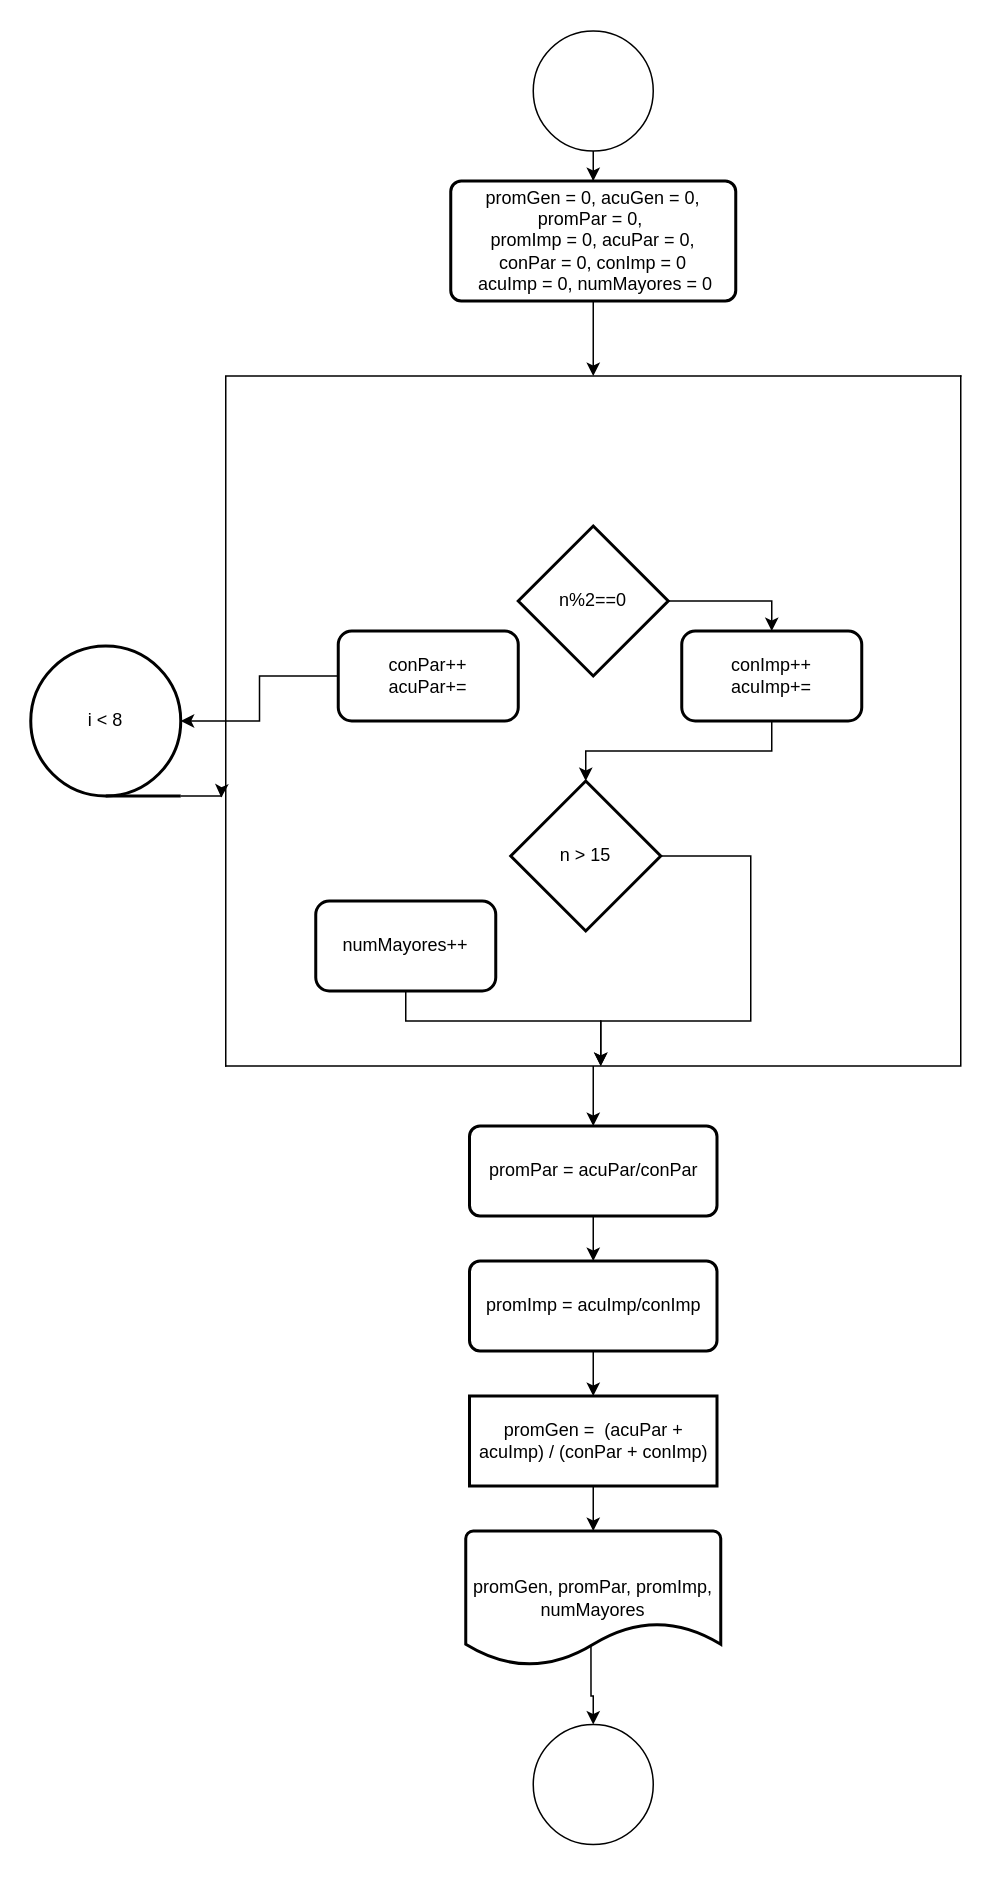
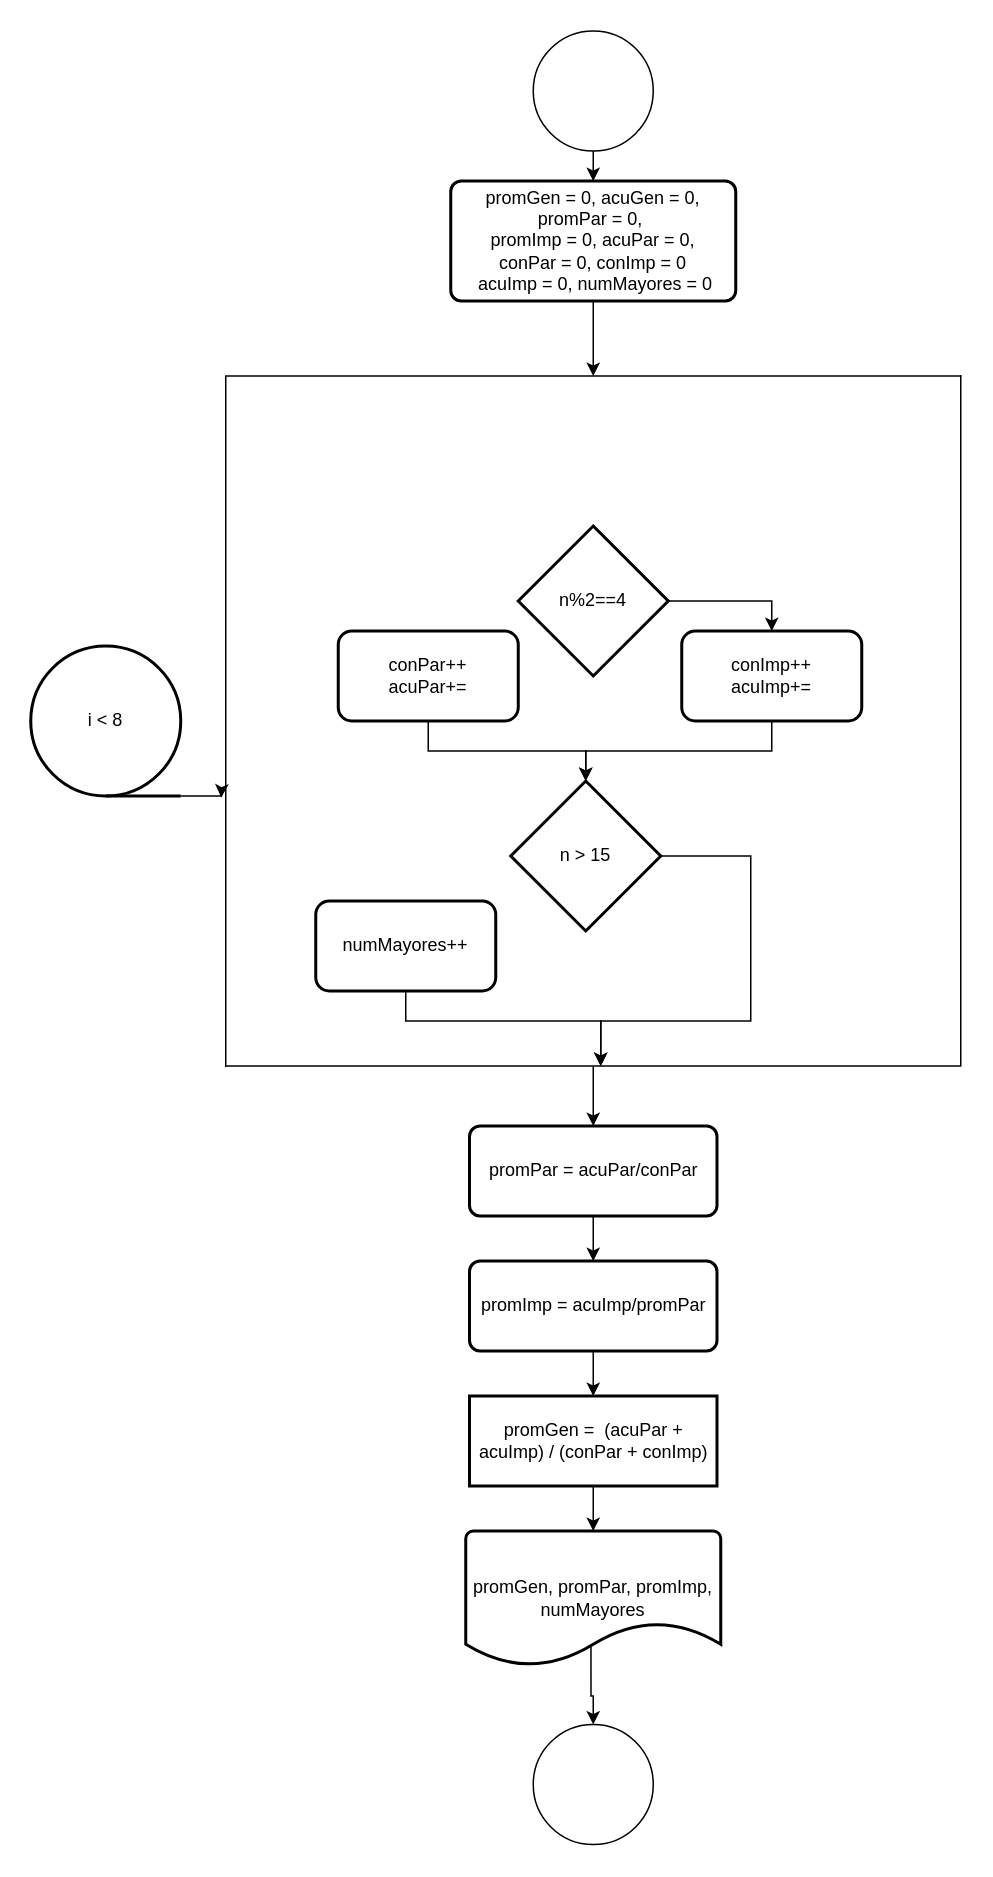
(593, 601) -> (593, 601)
(260, 694) -> (490, 751)
(594, 1306) -> (594, 1306)
